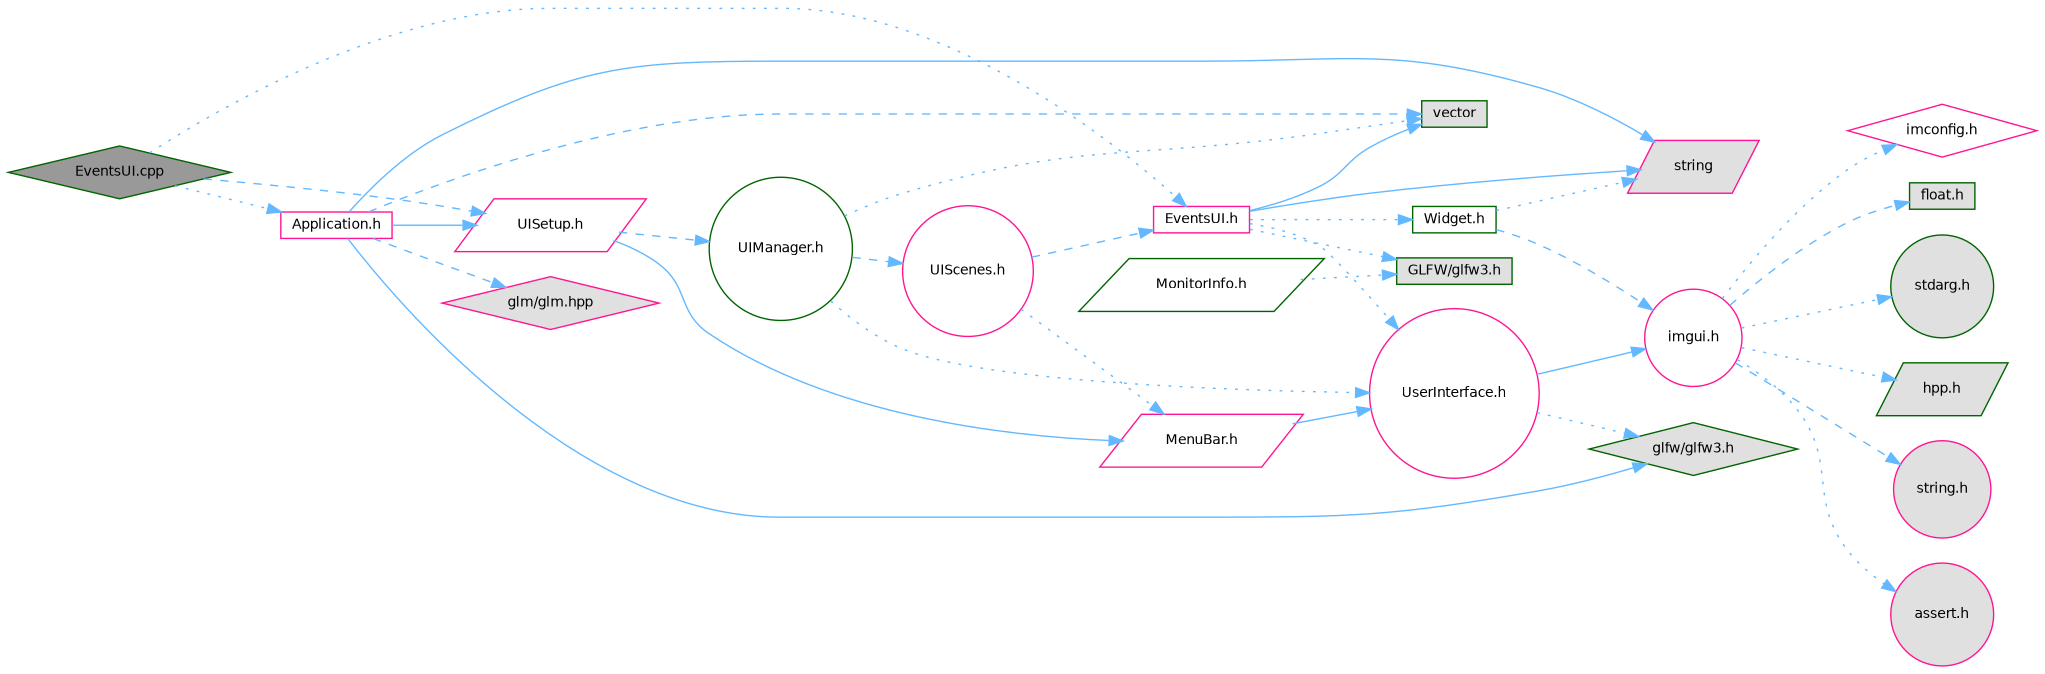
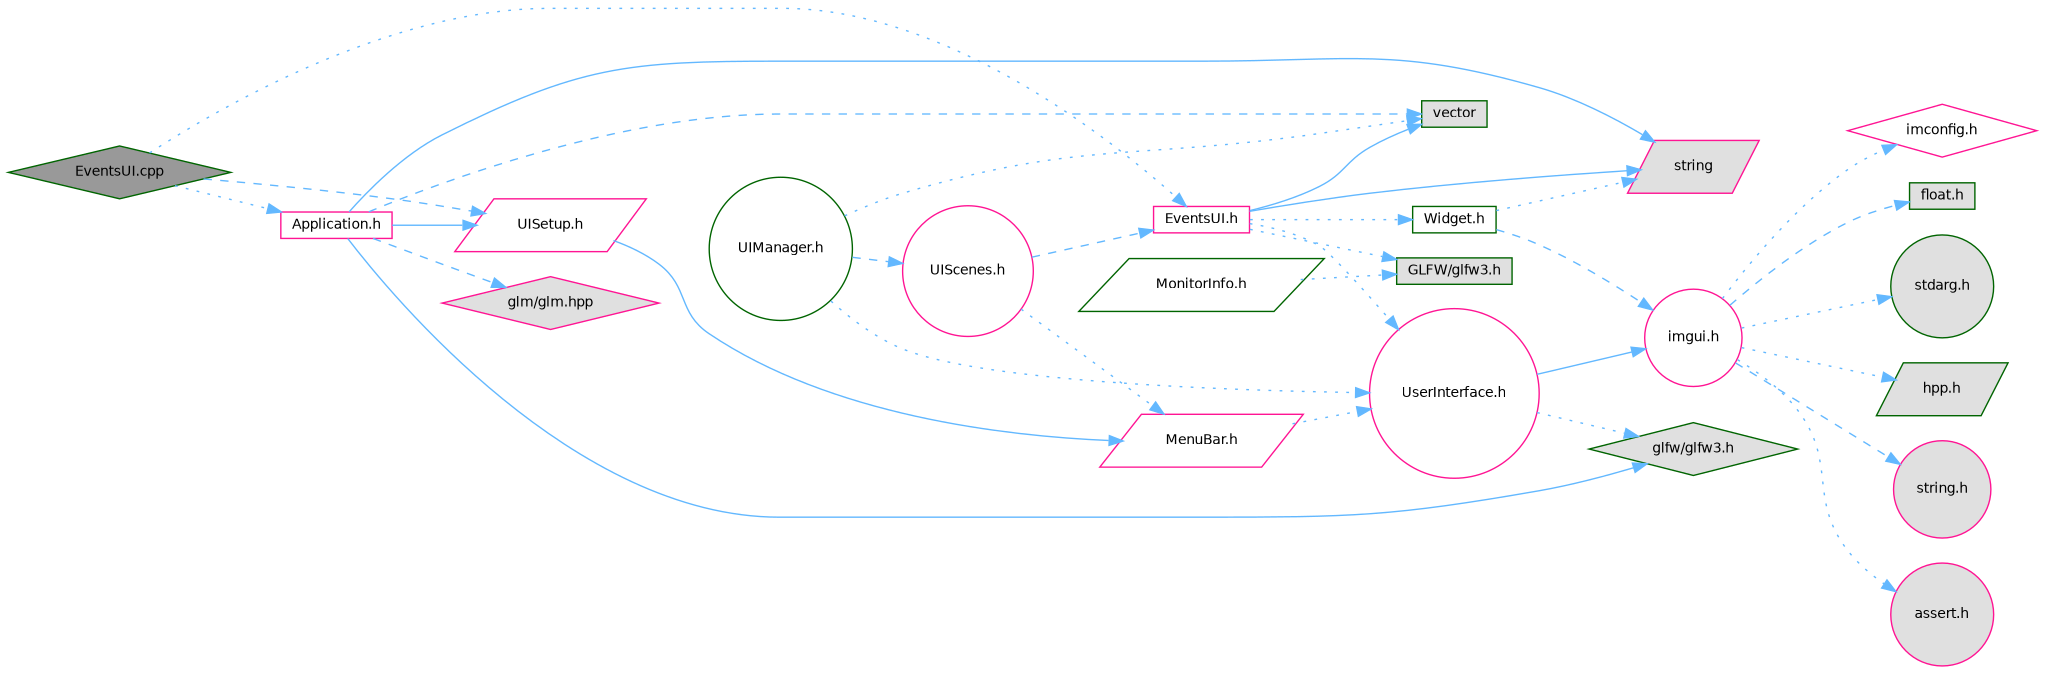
(657, 236) -> none
(1325, 418) -> (1325, 418)
